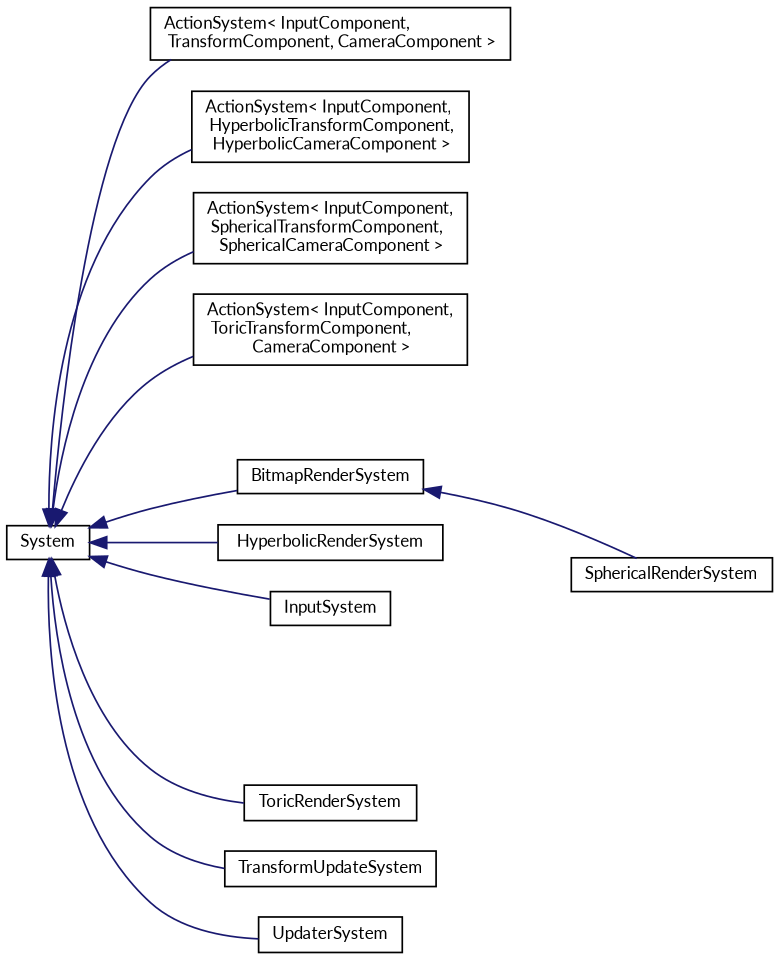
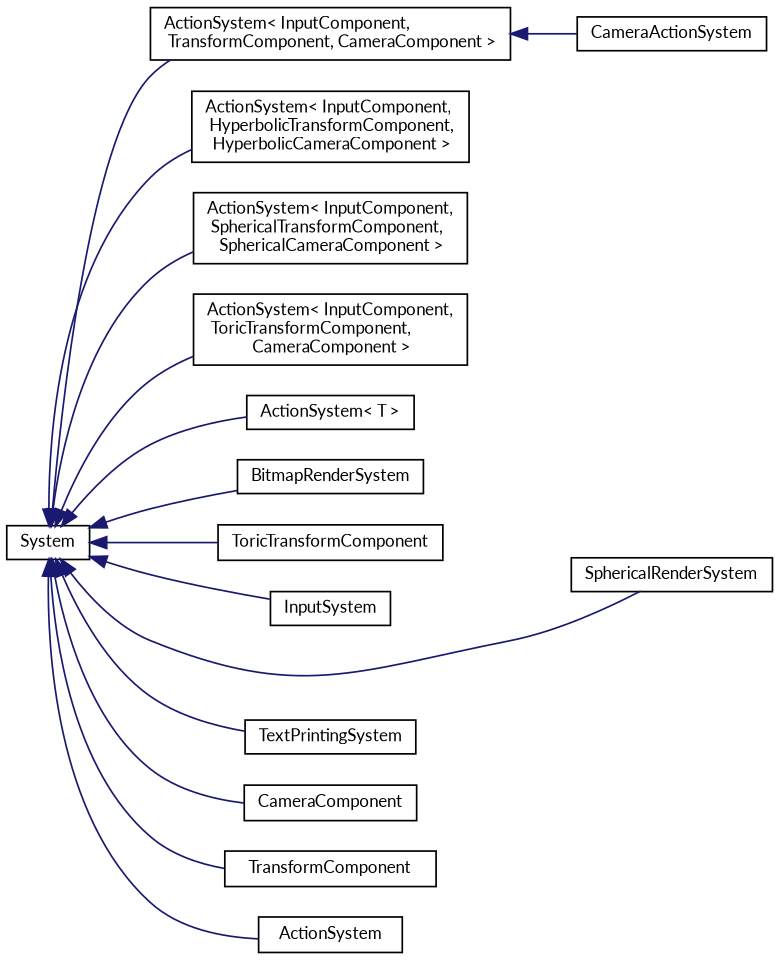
none -> (672, 34)
none -> (330, 412)
(541, 519) -> (347, 673)
(330, 543) -> (330, 543)
none -> (330, 737)
(330, 803) -> (330, 803)
(330, 869) -> (330, 869)
(330, 935) -> (330, 935)
